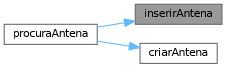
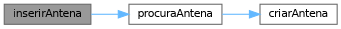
(111, 25) -> (105, 14)
